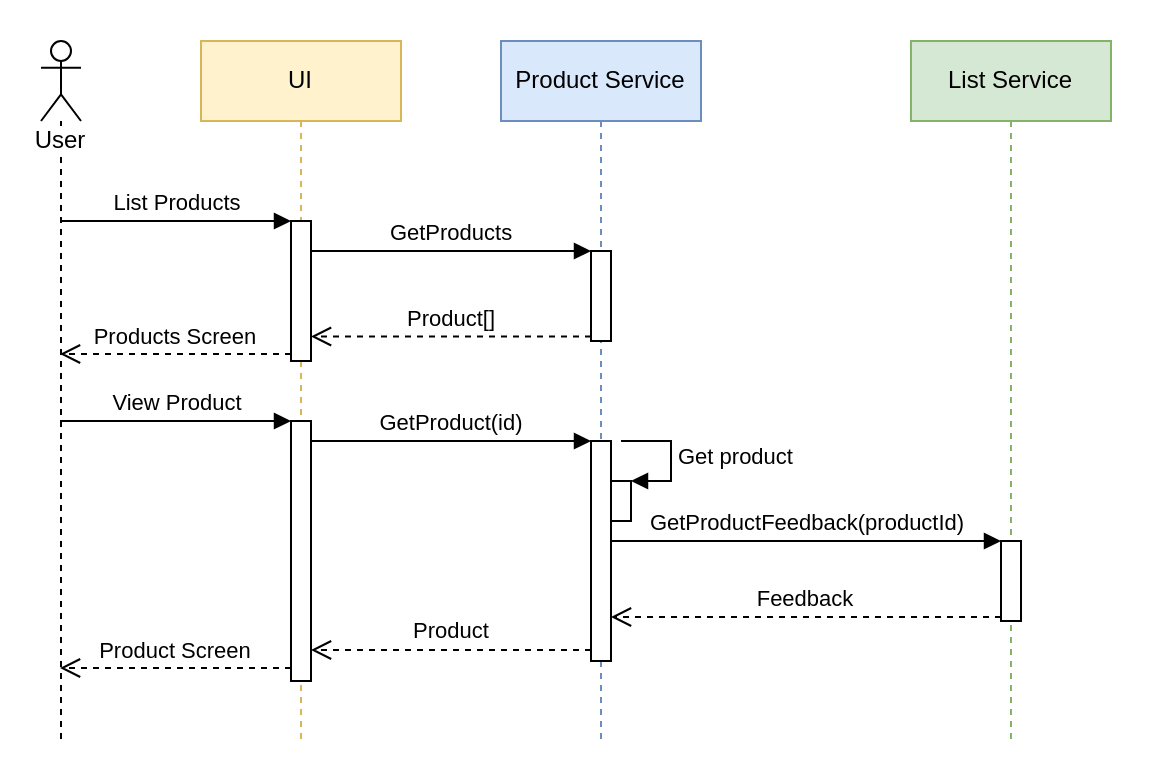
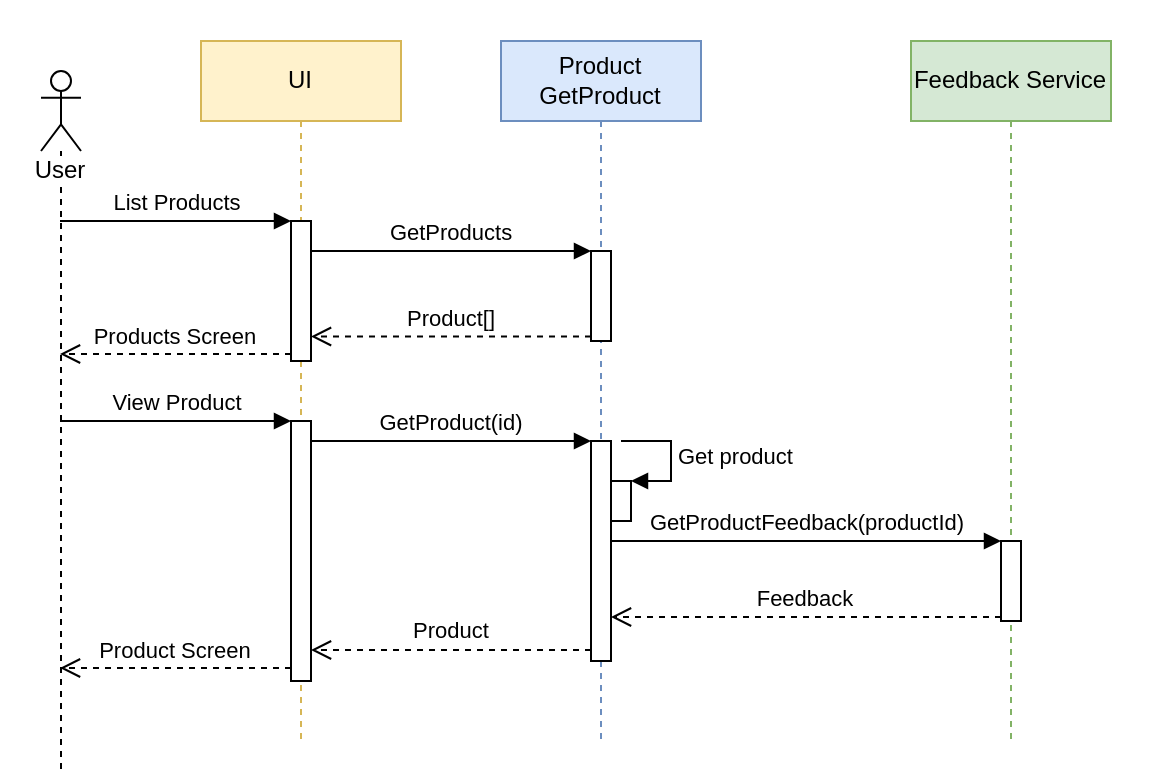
(601, 81) -> (601, 81)
(1011, 81) -> (1011, 81)
(61, 391) -> (61, 421)
